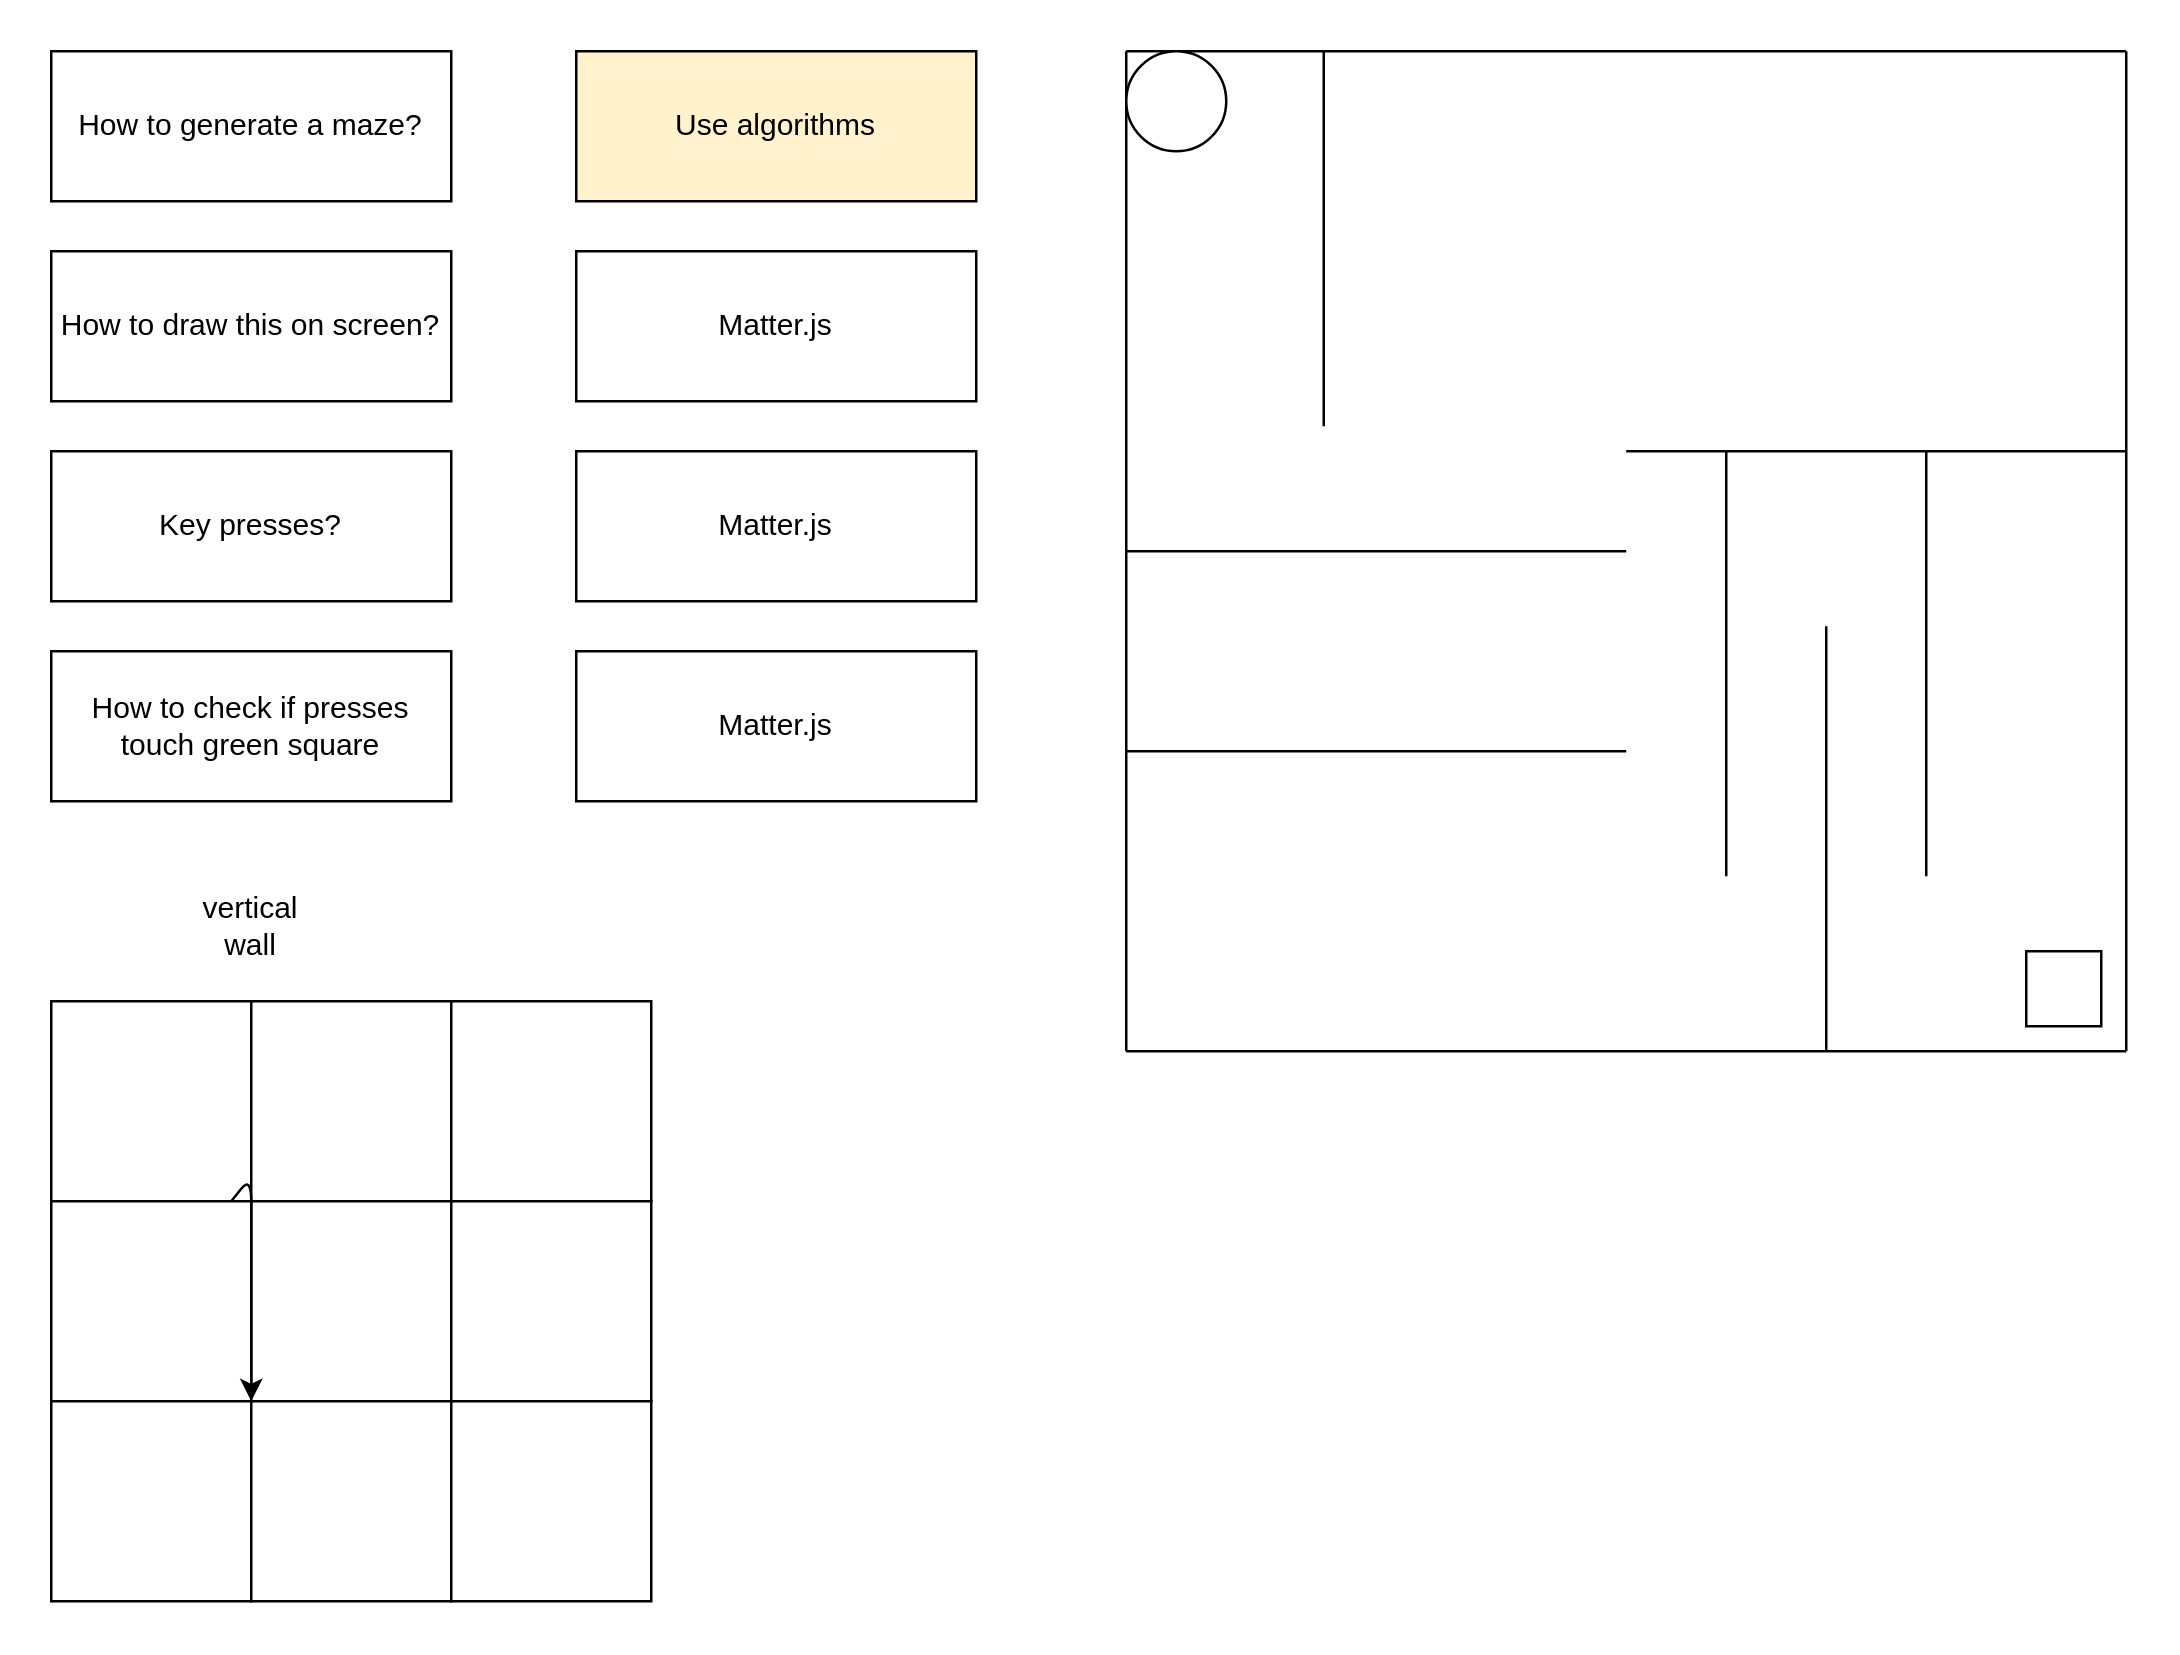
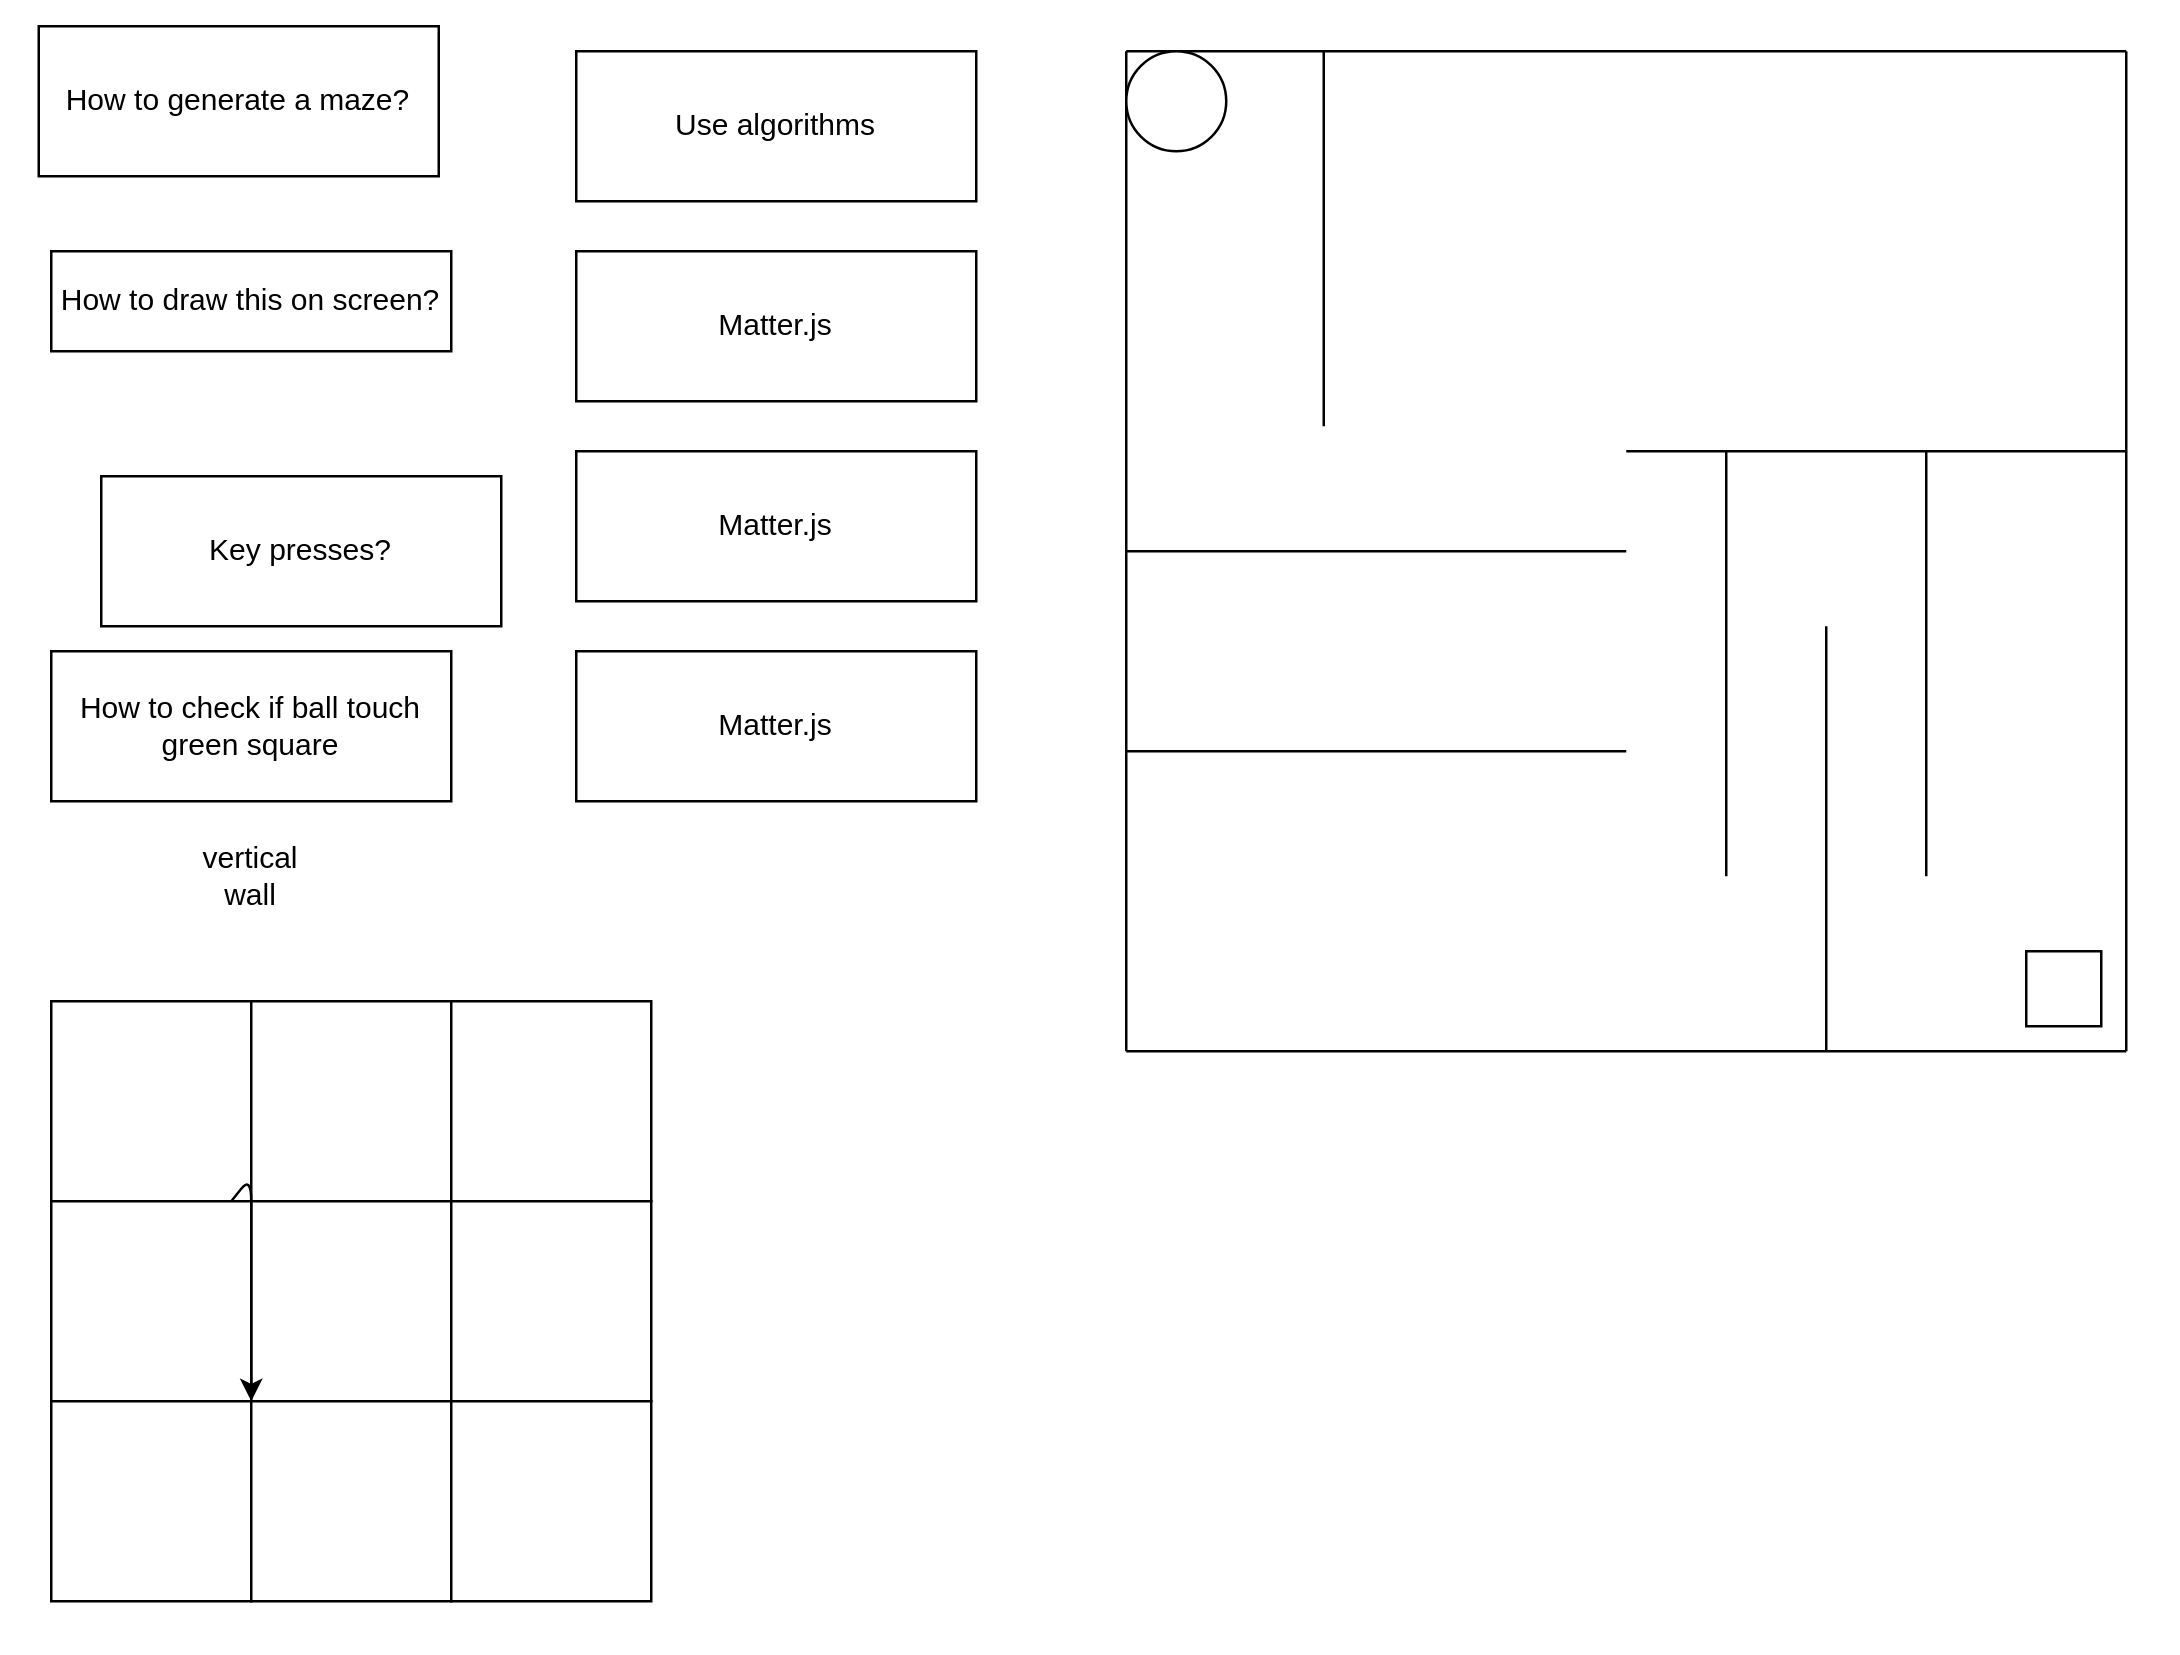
(251, 126) -> (239, 101)
(776, 126) -> (776, 126)
(251, 326) -> (251, 301)
(251, 526) -> (301, 551)
(251, 726) -> (251, 726)
(251, 926) -> (251, 876)
